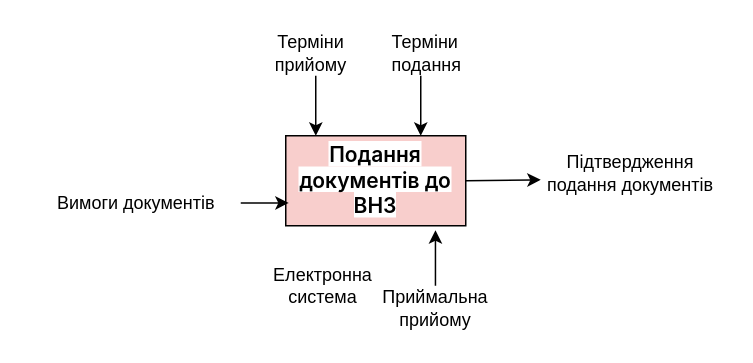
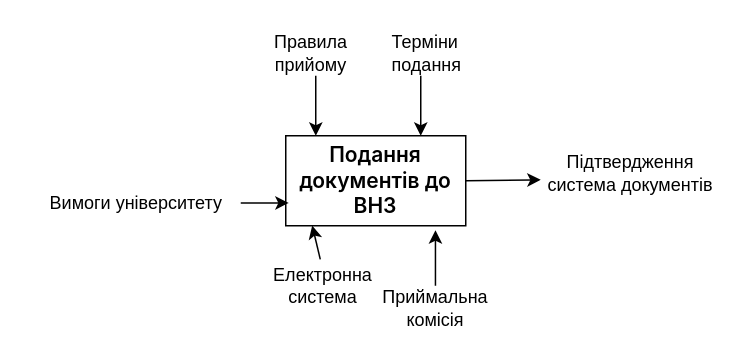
(311, 53) -> (311, 53)
(631, 173) -> (631, 173)
(376, 181) -> (376, 181)
(137, 203) -> (137, 203)
none -> (317, 248)
(436, 308) -> (436, 308)
